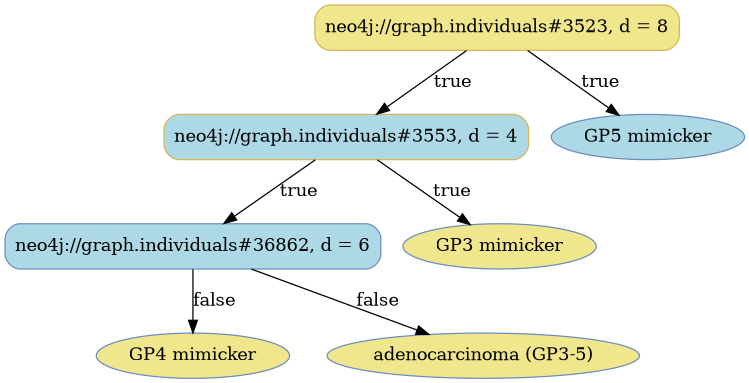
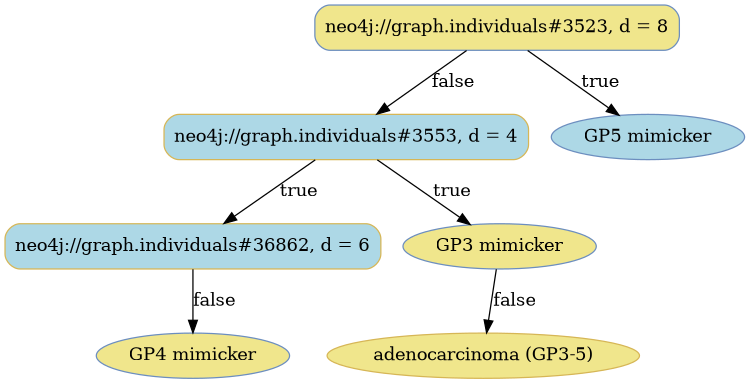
(497, 28) -> (497, 28)
(453, 82) -> (453, 82)
(193, 246) -> (193, 246)
(334, 300) -> (492, 295)
(483, 356) -> (483, 356)
